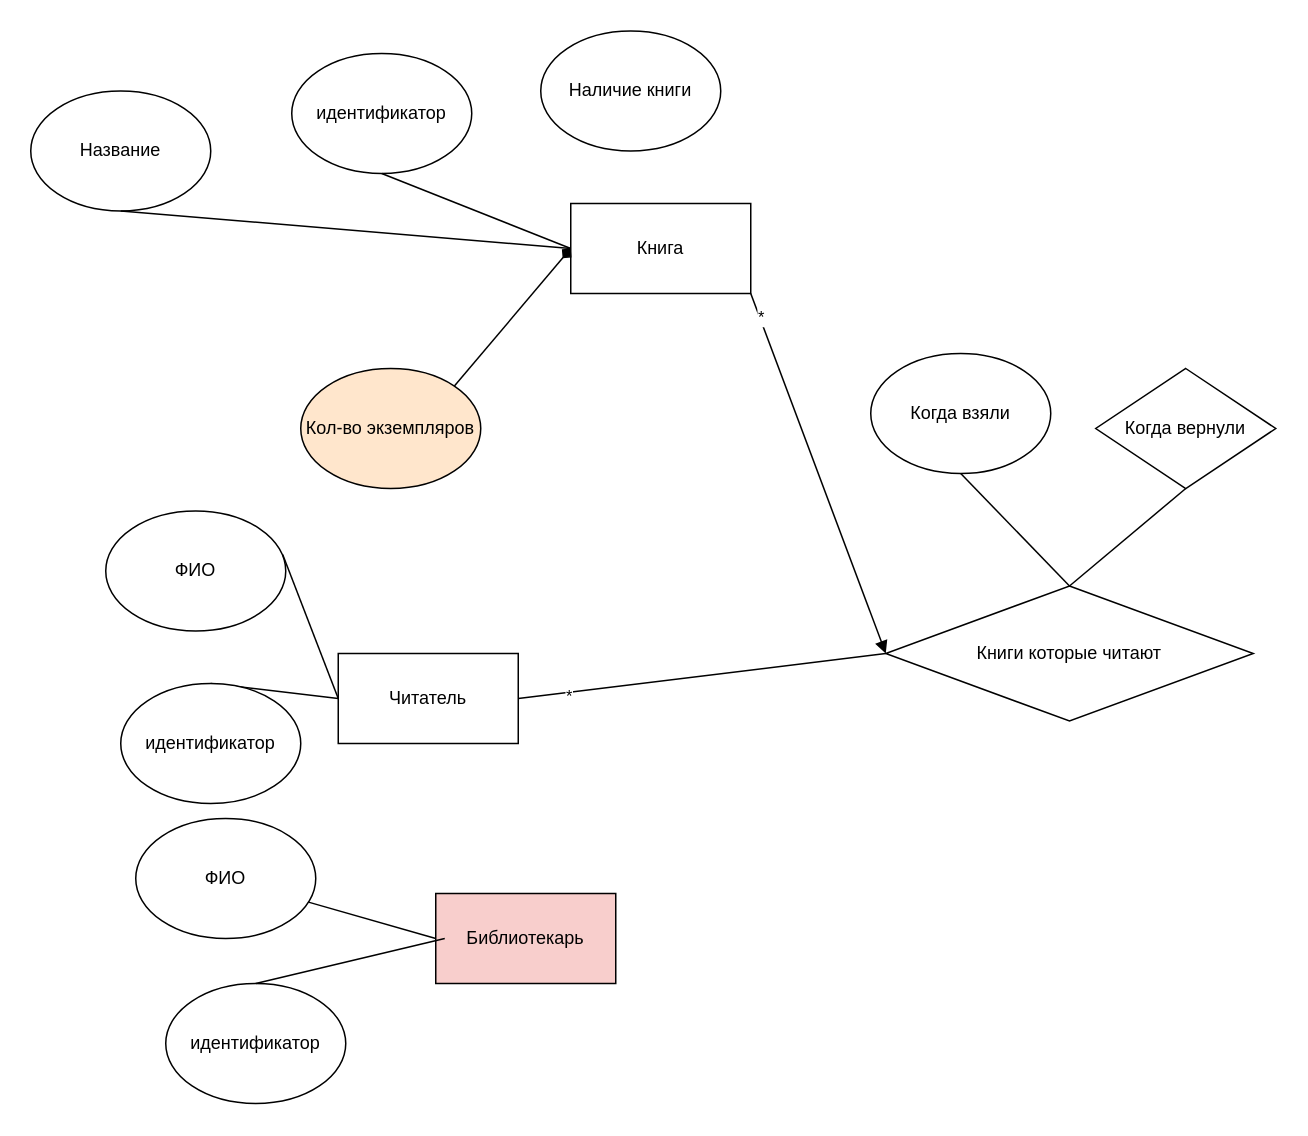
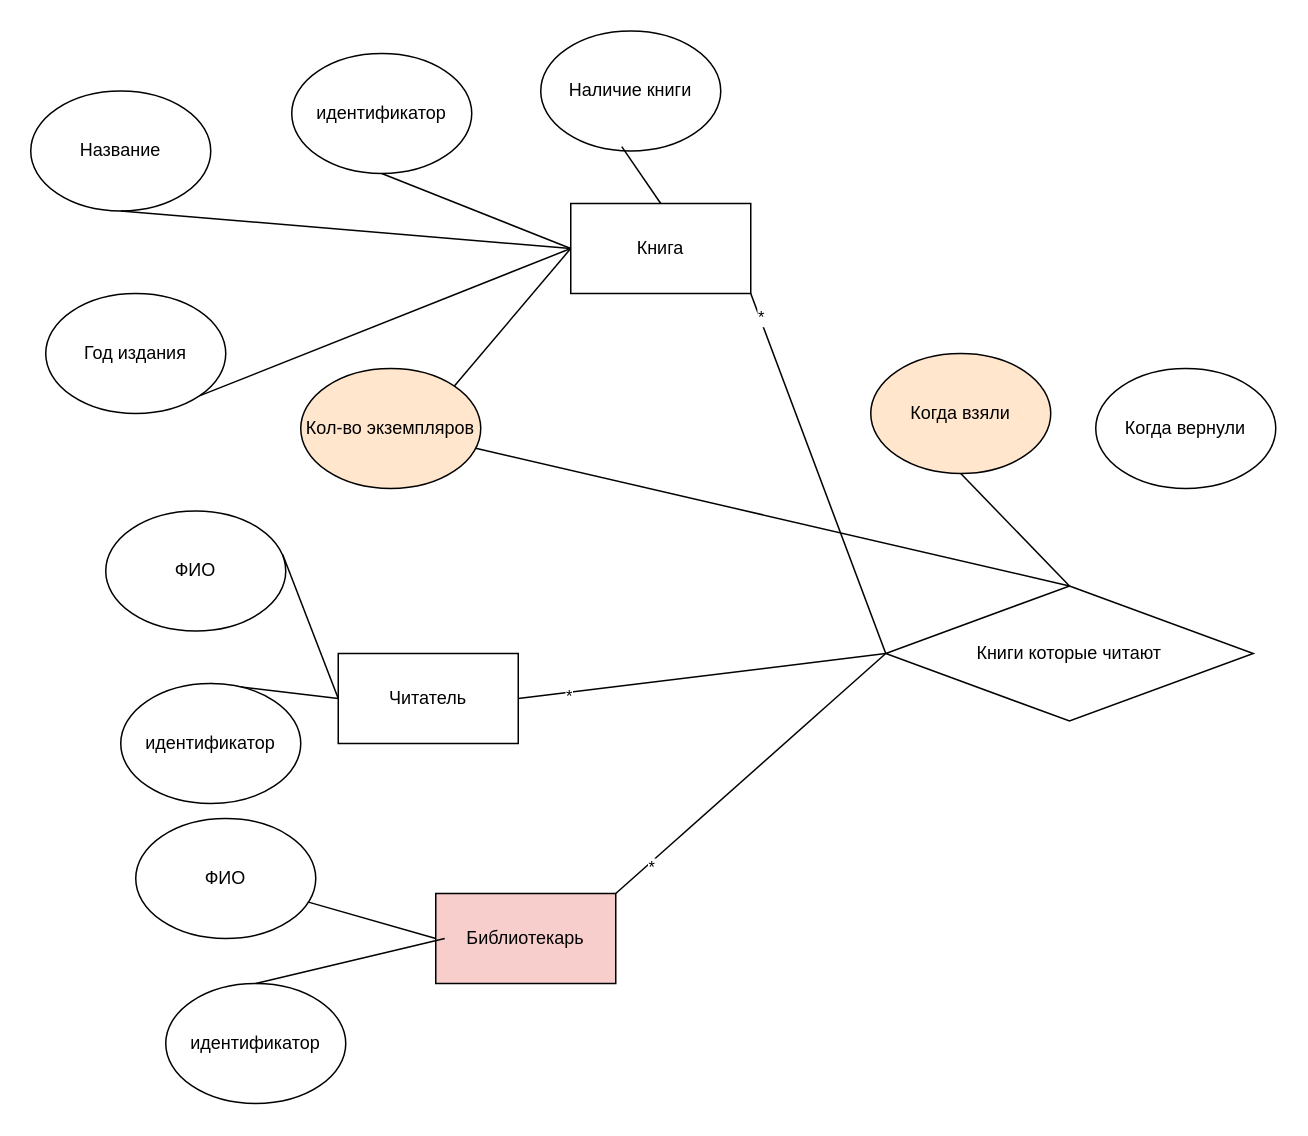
none -> (642, 175)
(563, 258) -> (566, 254)
none -> (382, 323)
none -> (136, 353)
(961, 413) -> (961, 413)
(1186, 428) -> (1186, 428)
(1127, 537) -> (773, 517)
(881, 640) -> (883, 646)
none -> (749, 775)
